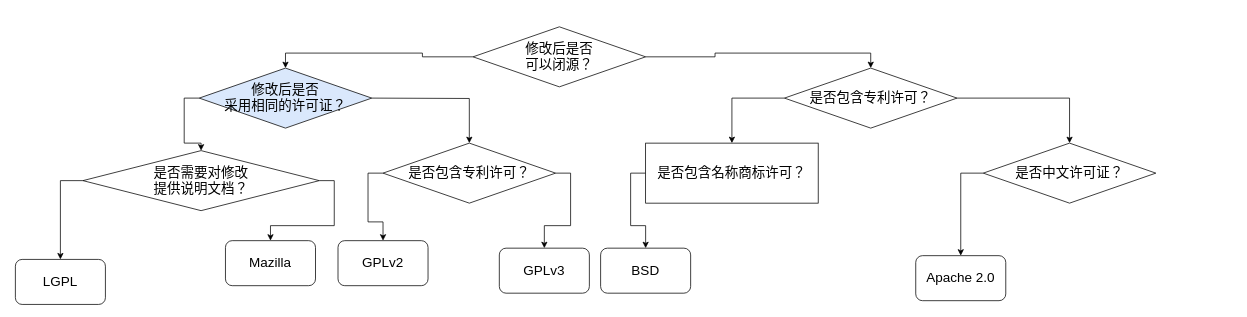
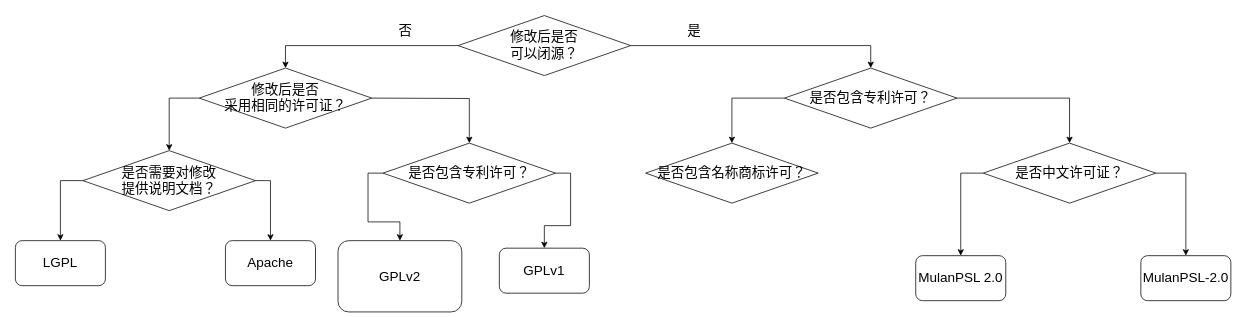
none -> (405, 30)
none -> (694, 30)
(559, 57) -> (544, 45)
(285, 98) -> (285, 98)
(732, 173) -> (732, 173)
none -> (1185, 173)
(201, 180) -> (169, 180)
(630, 213) -> none
(270, 263) -> (270, 263)
(383, 263) -> (400, 276)
(544, 270) -> (544, 270)
(645, 270) -> none
(960, 278) -> (960, 278)
none -> (1185, 278)
(60, 282) -> (60, 263)
